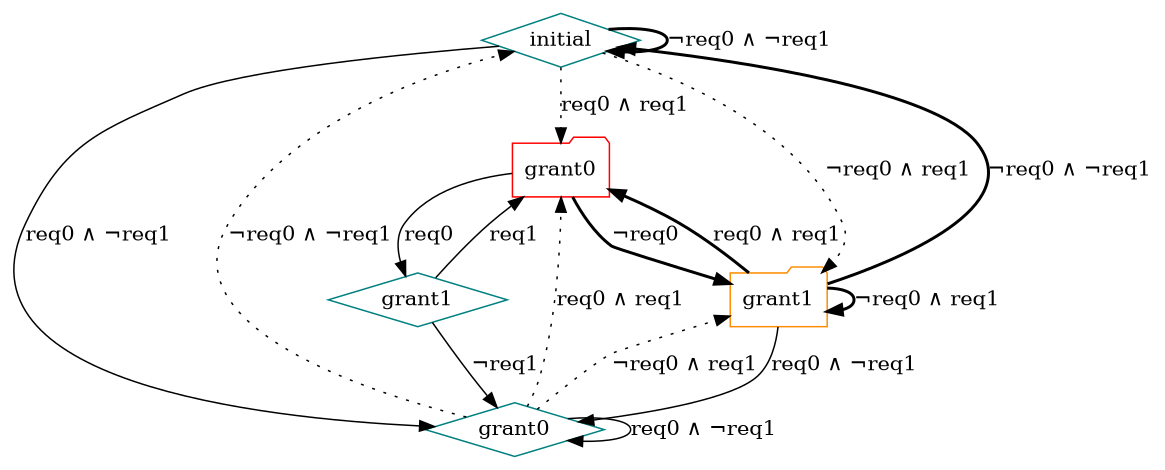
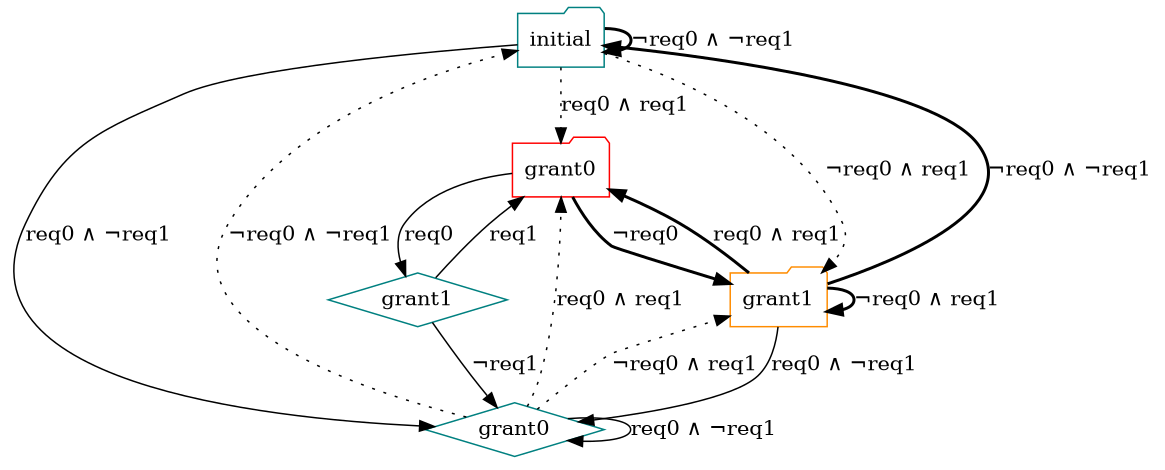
(561, 40) -> (561, 40)
